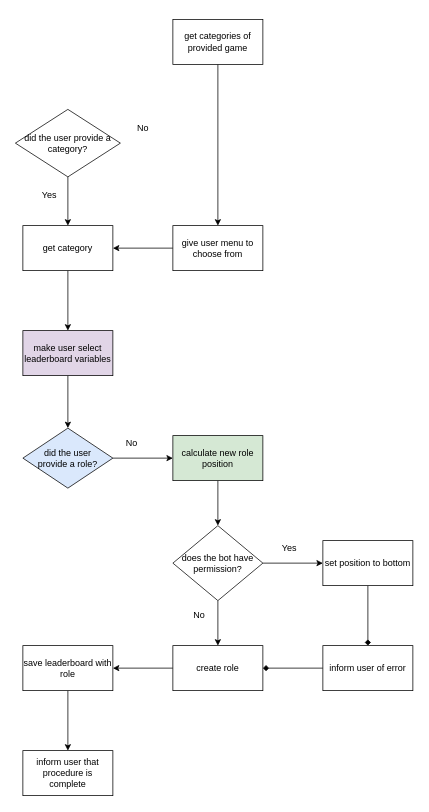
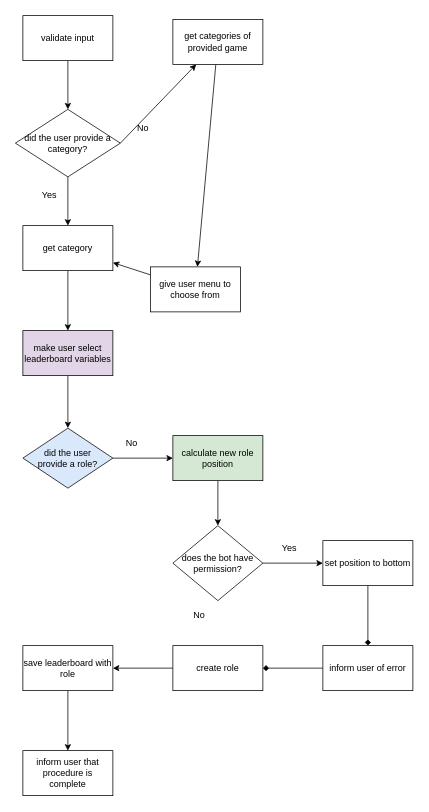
none -> (68, 38)
none -> (68, 102)
none -> (133, 130)
(218, 248) -> (195, 289)
(218, 639) -> none
